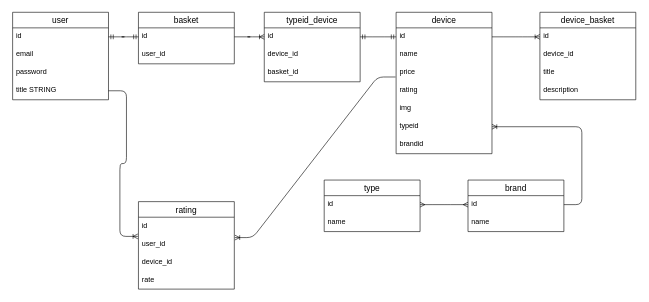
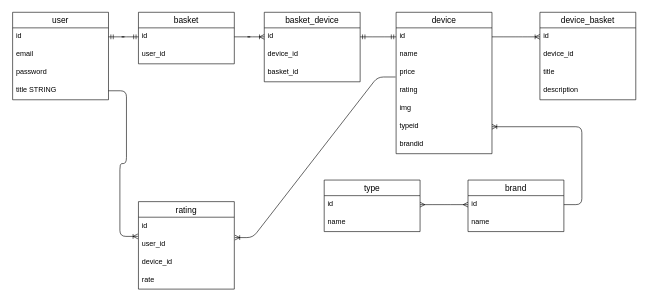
(312, 21) -> (312, 21)
